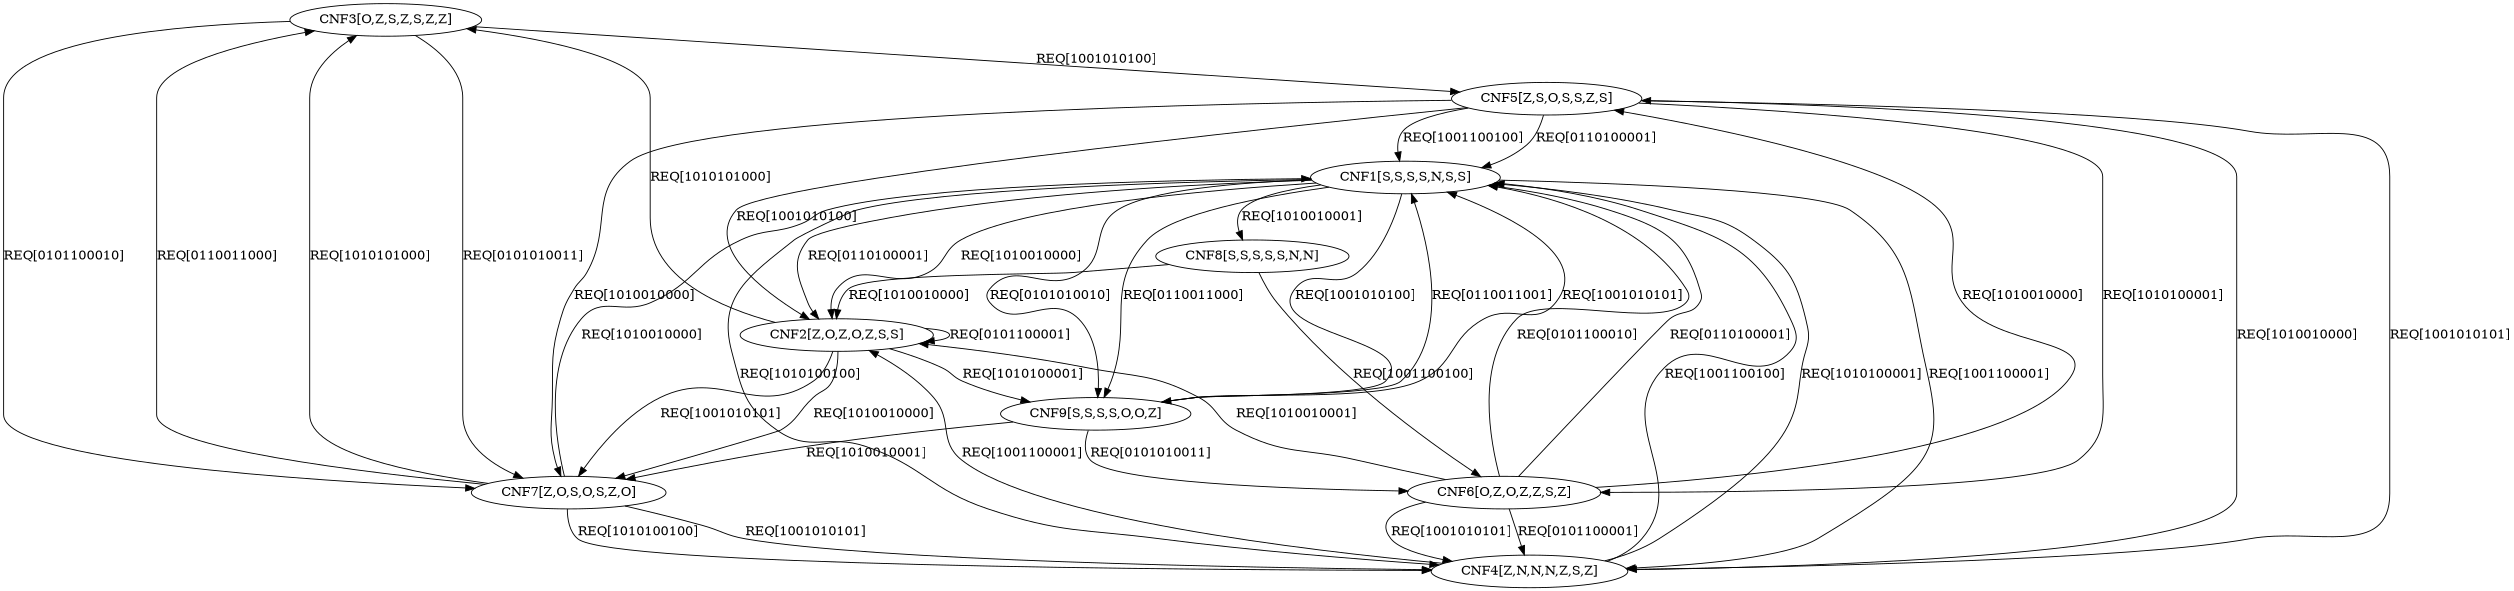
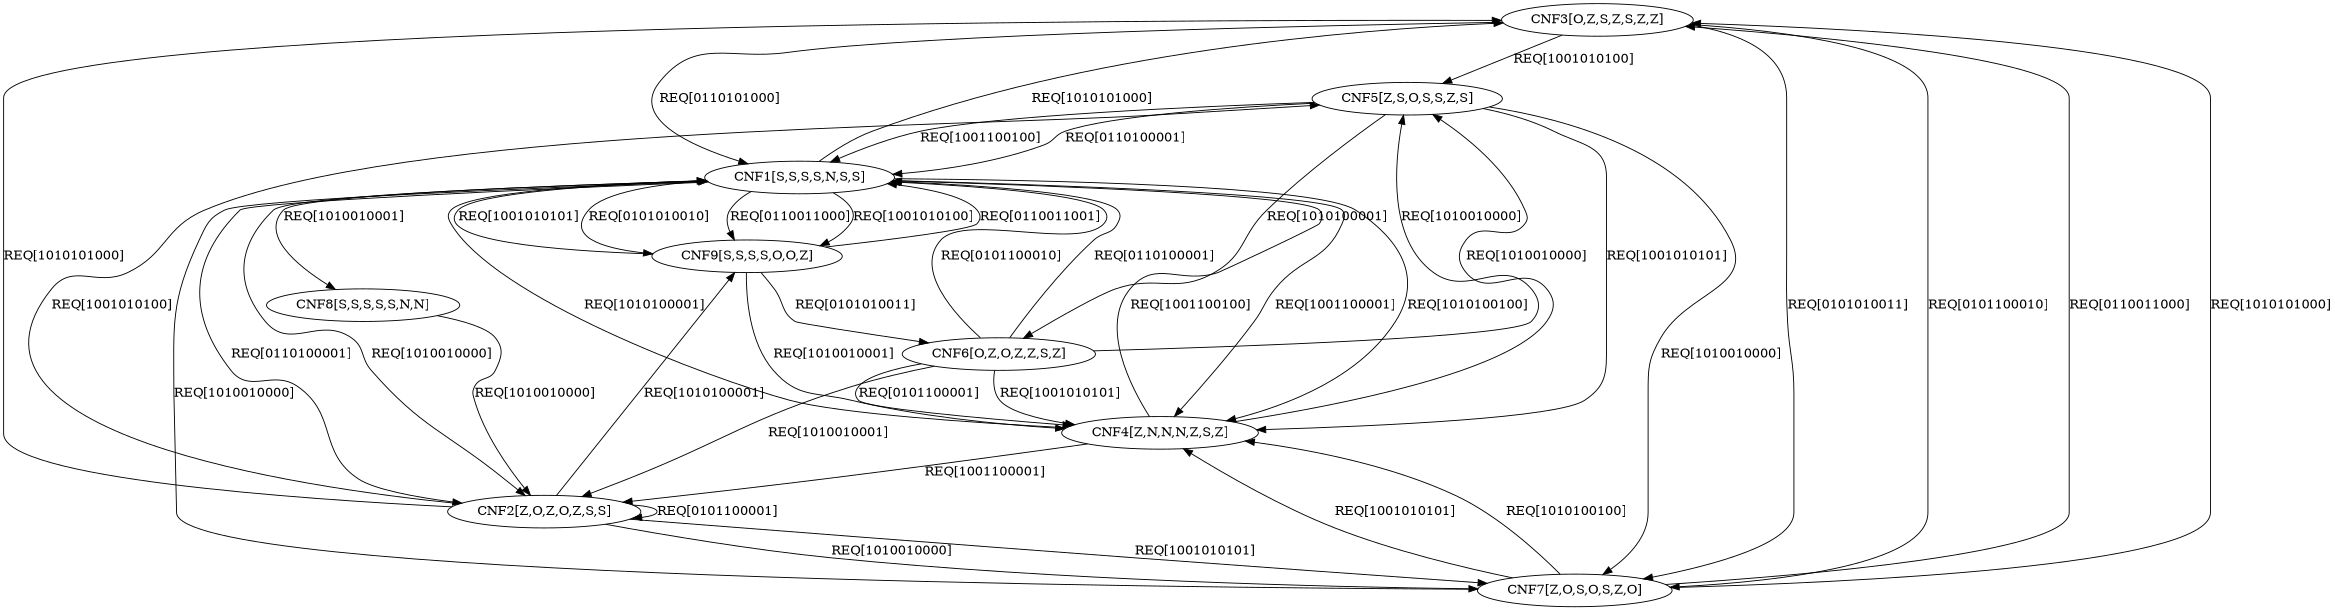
none -> (1010, 36)
none -> (1149, 60)
(1030, 157) -> (395, 164)
(1356, 382) -> none
(795, 448) -> (850, 400)
